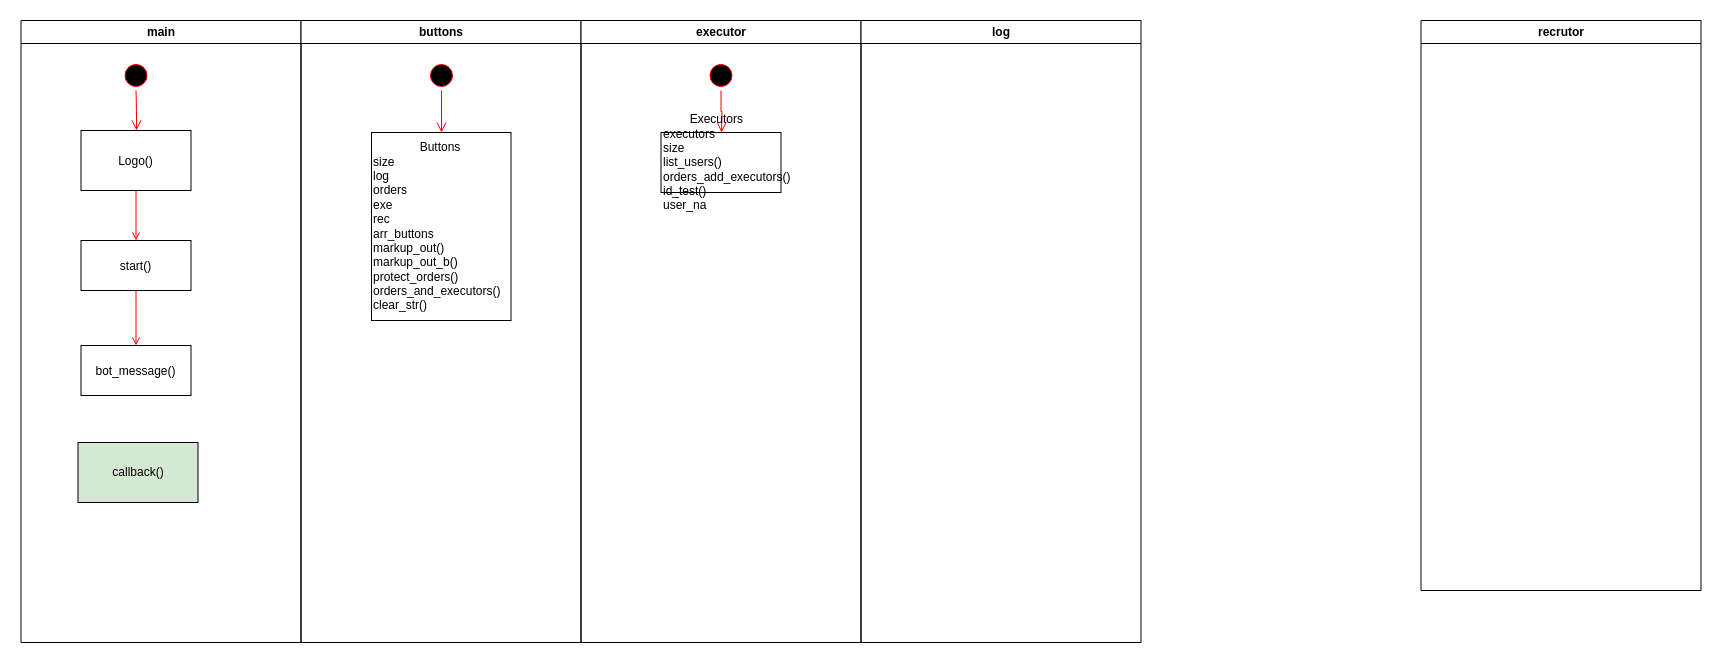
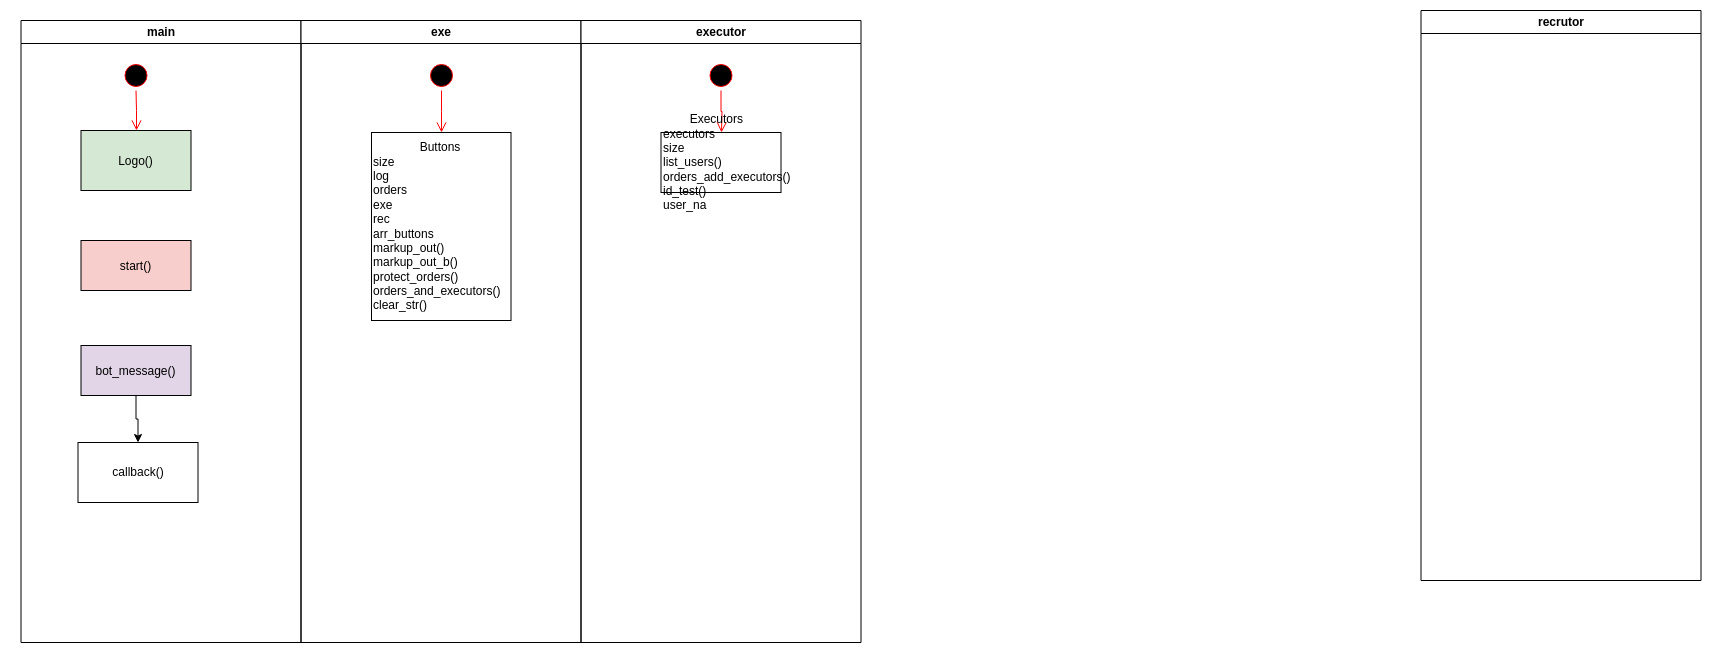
(442, 33) -> (442, 33)
(136, 161) -> (136, 161)
(136, 214) -> none
(136, 266) -> (136, 266)
(1561, 306) -> (1561, 296)
(136, 317) -> none
(1001, 332) -> none
(136, 371) -> (136, 371)
none -> (136, 417)
(138, 473) -> (138, 473)
